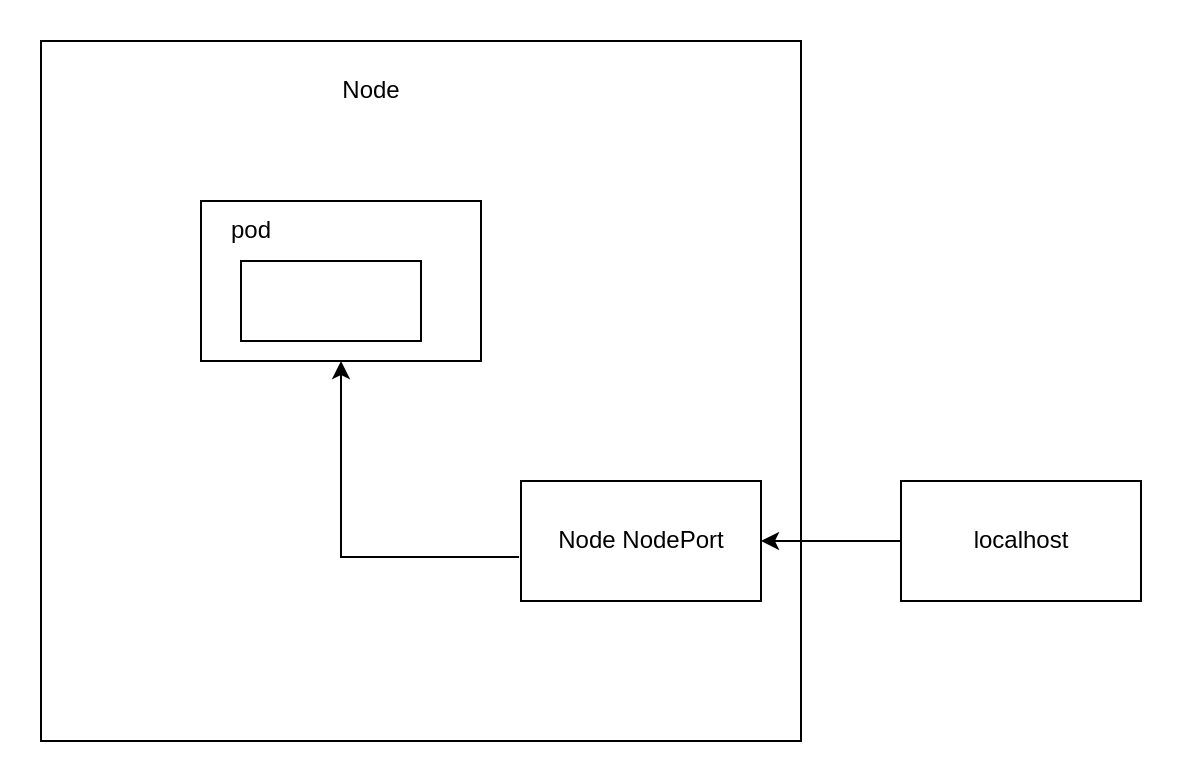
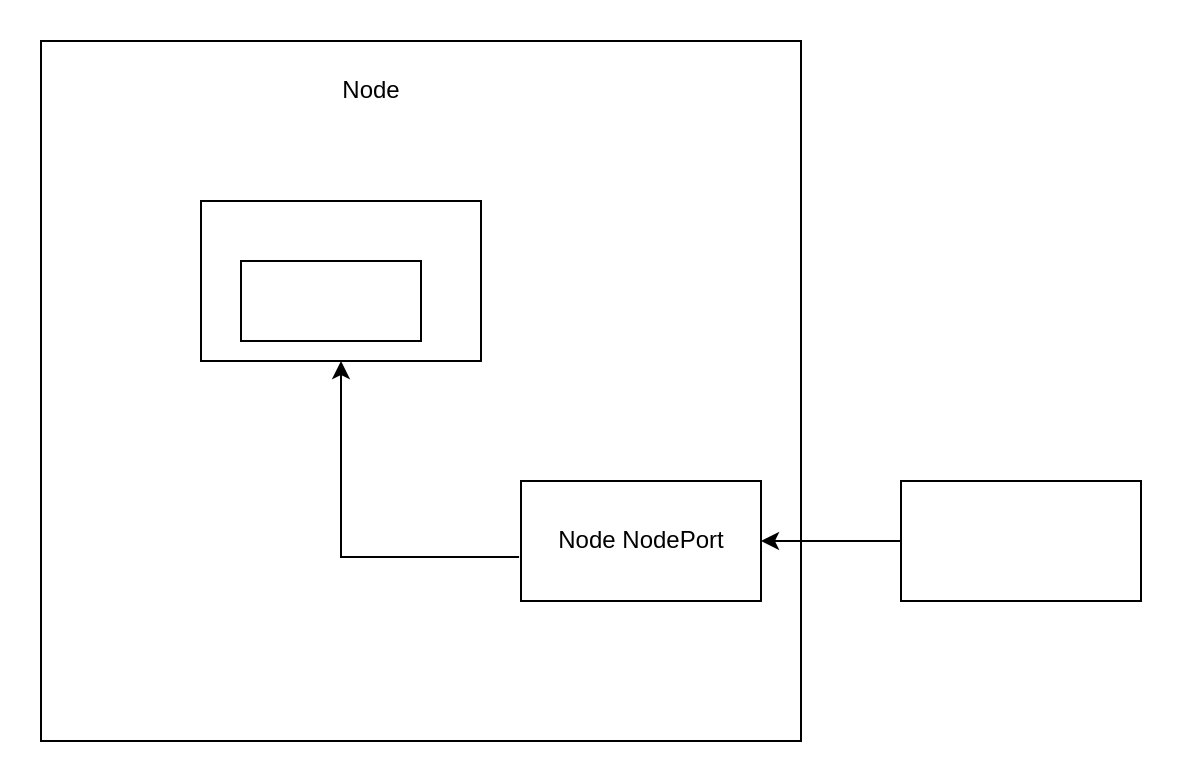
(251, 231) -> none
(1021, 541) -> none
